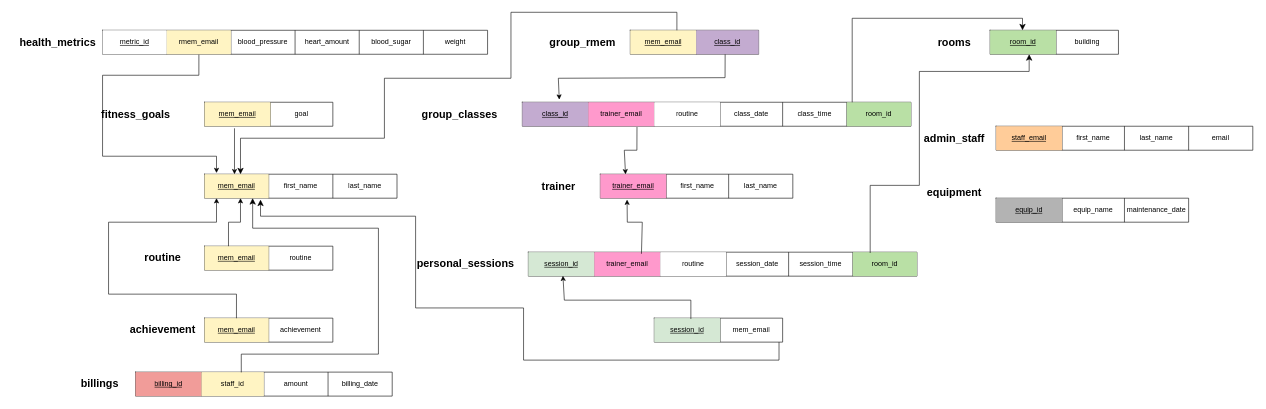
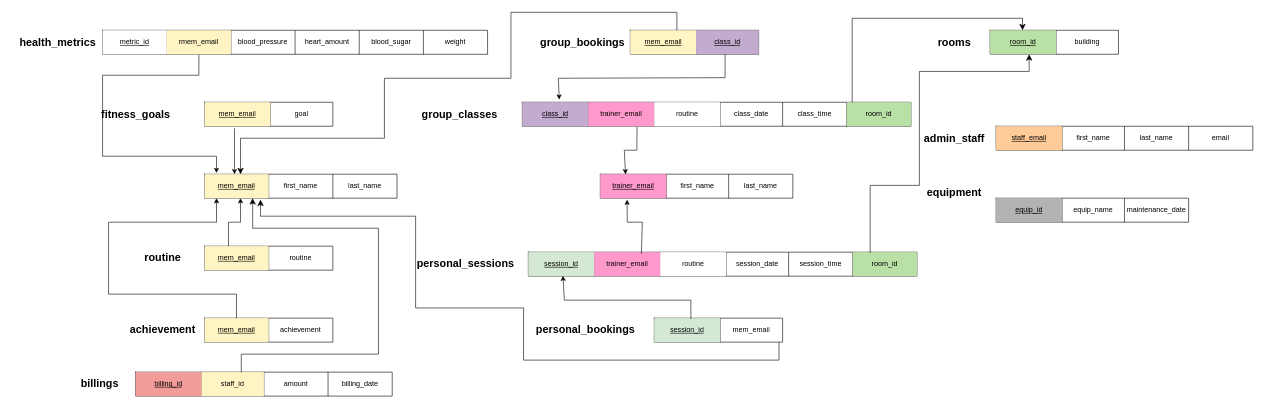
(583, 42) -> (583, 42)
(558, 186) -> none
none -> (585, 330)
